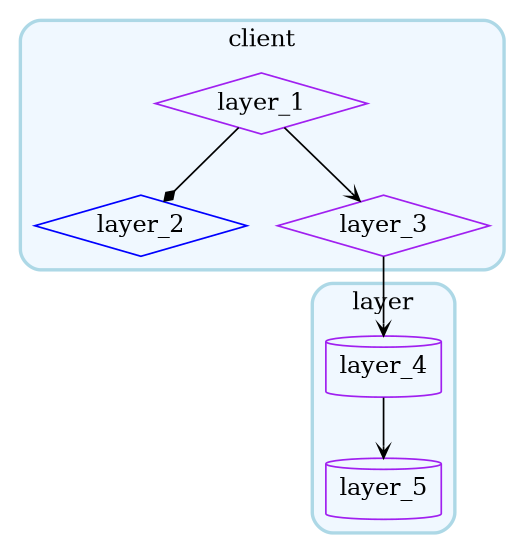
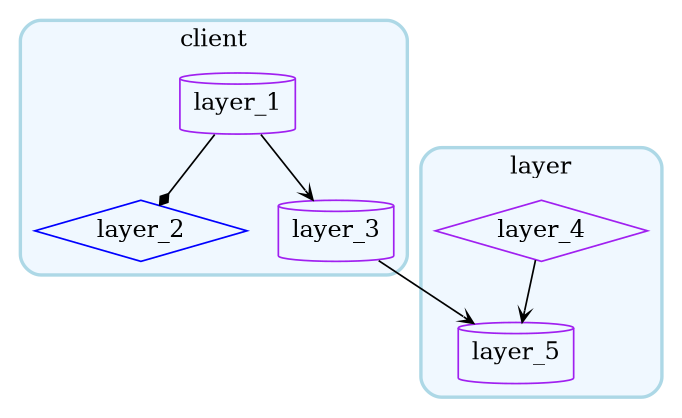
(261, 104) -> (238, 104)
(384, 226) -> (336, 231)
(384, 295) -> (432, 296)
(384, 367) -> (541, 231)
